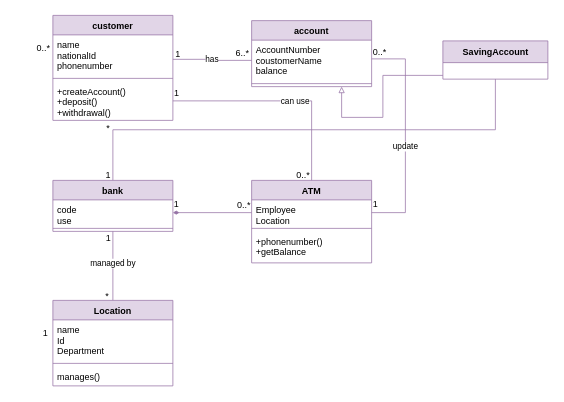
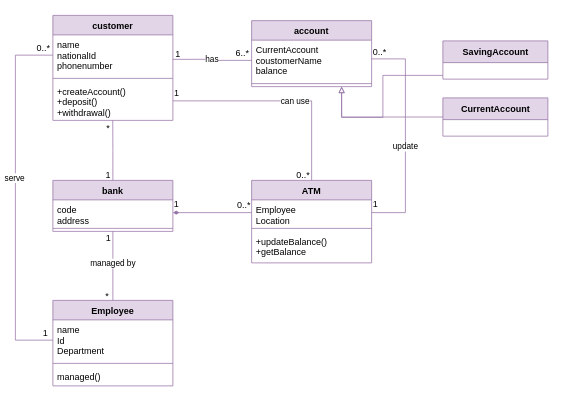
(289, 50) -> (291, 50)
(495, 108) -> (113, 127)
none -> (442, 117)
none -> (495, 117)
none -> (15, 178)
(67, 210) -> (67, 210)
(291, 242) -> (295, 242)
(113, 311) -> (113, 311)
(80, 377) -> (80, 377)
